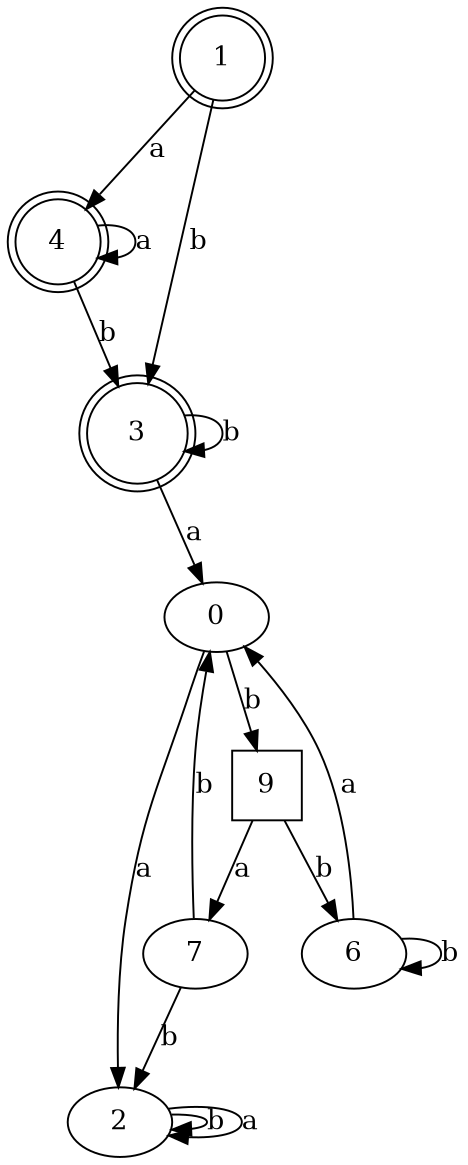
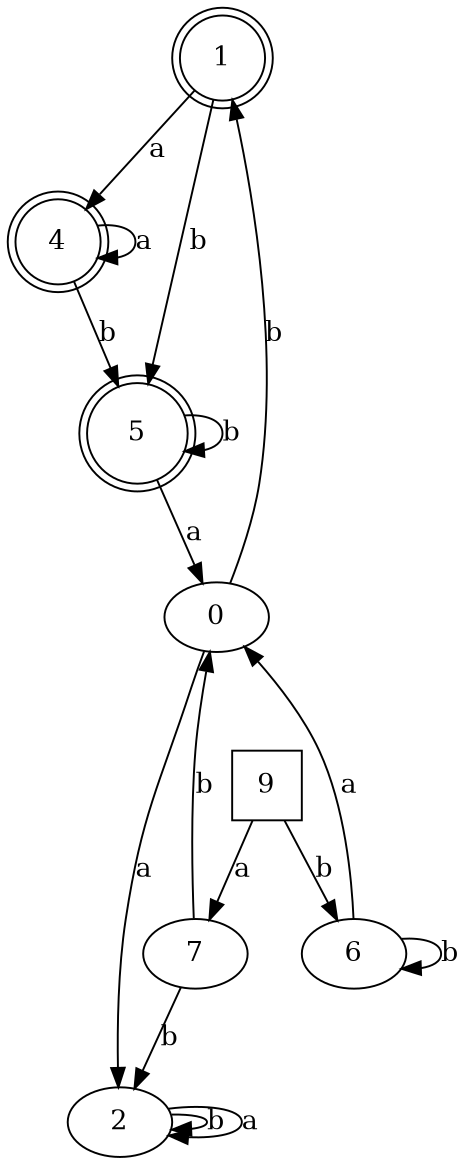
(137, 433) -> (137, 433)
(239, 692) -> (266, 353)
